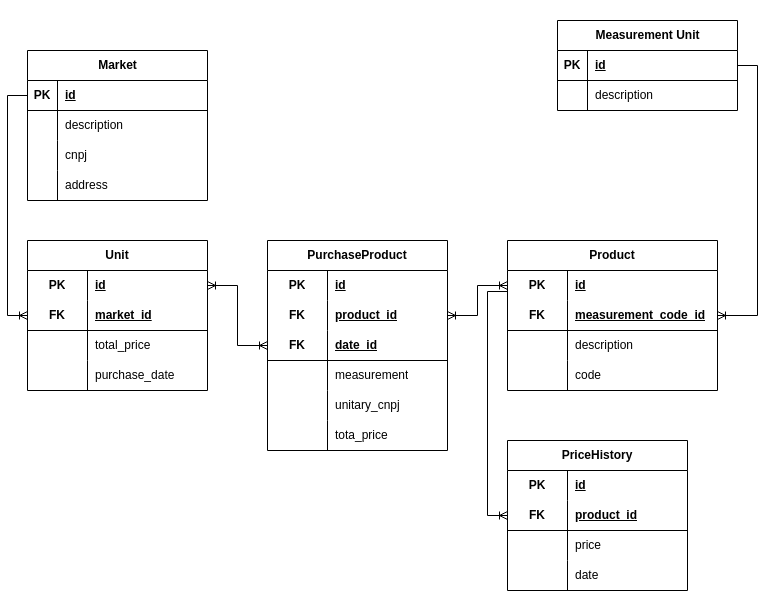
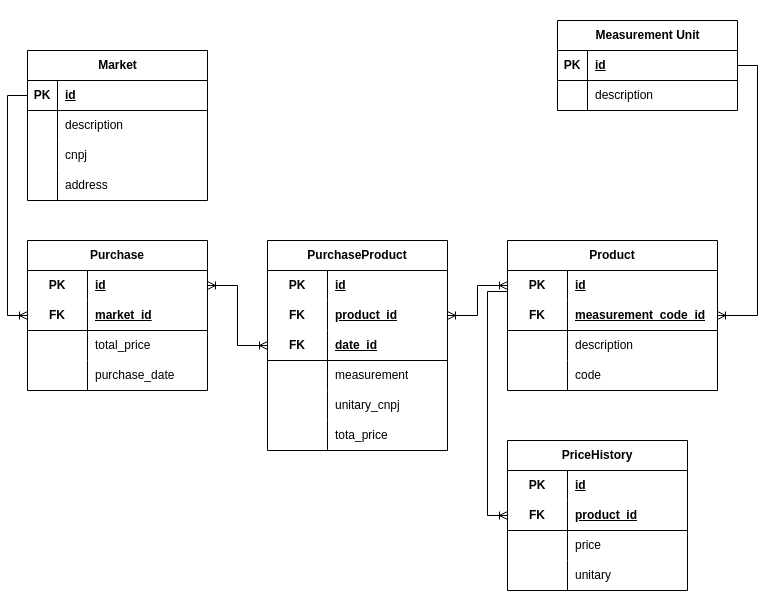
(118, 256) -> (118, 256)
(589, 576) -> (597, 576)
